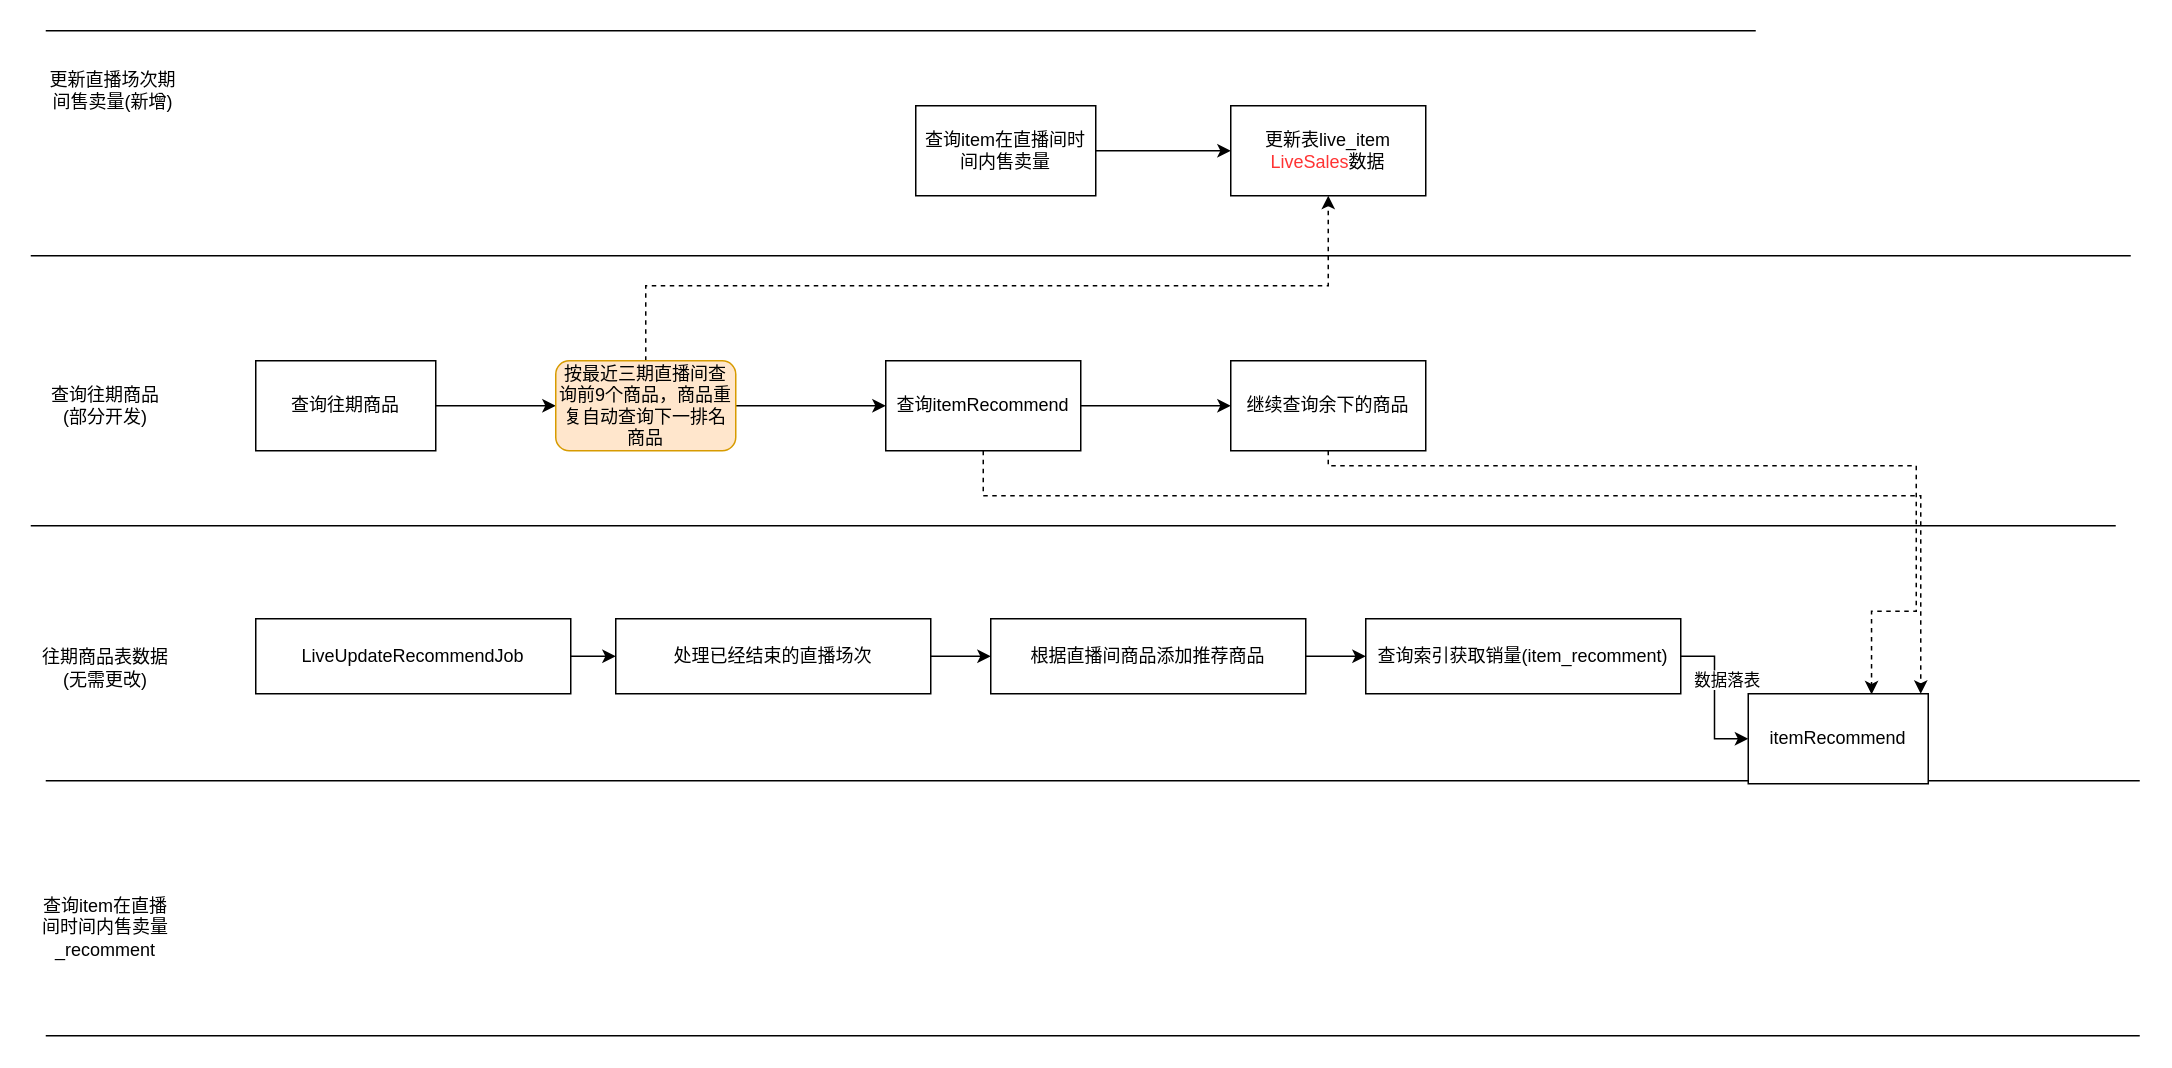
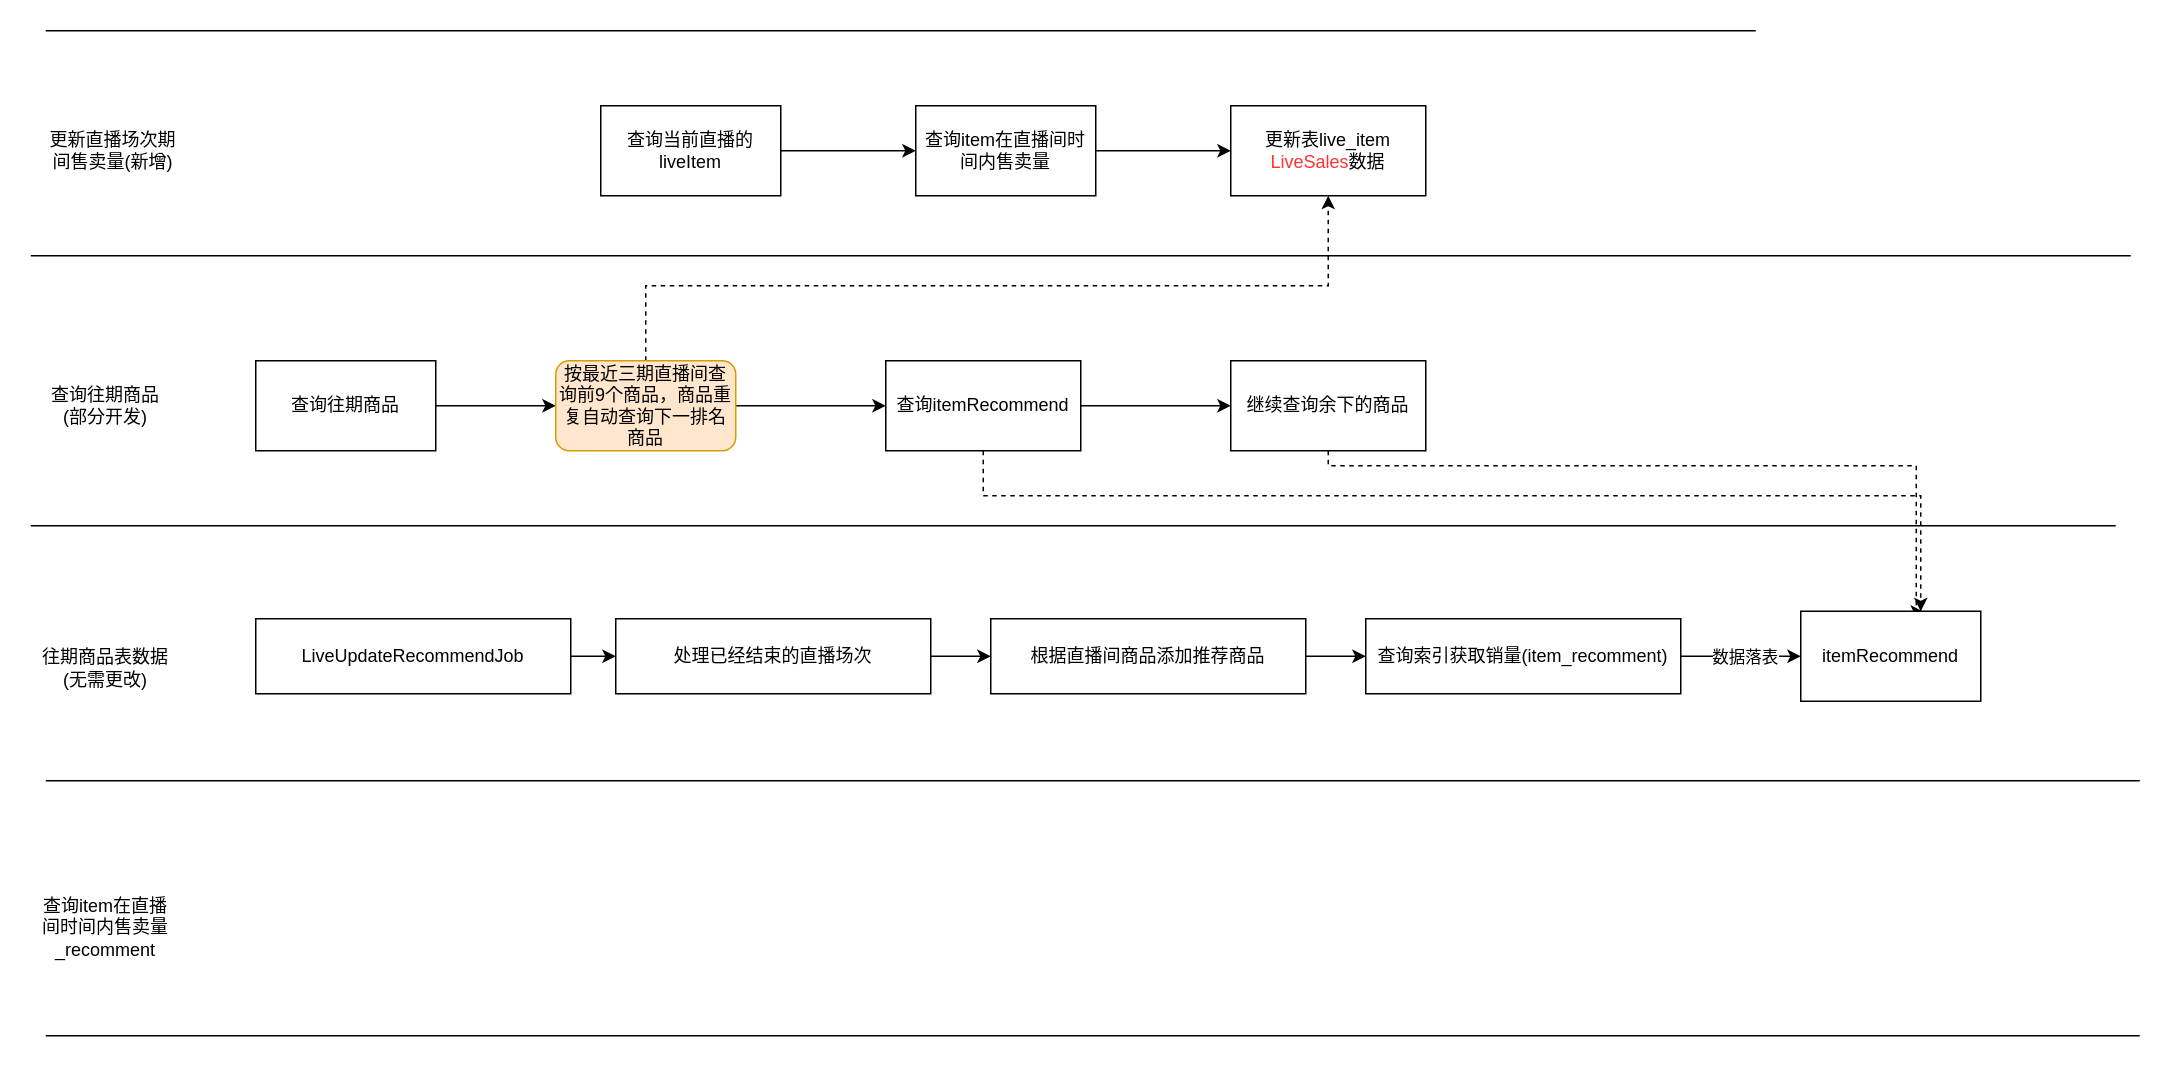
(113, 91) -> (113, 151)
none -> (691, 151)
none -> (843, 151)
(1838, 739) -> (1891, 656)
